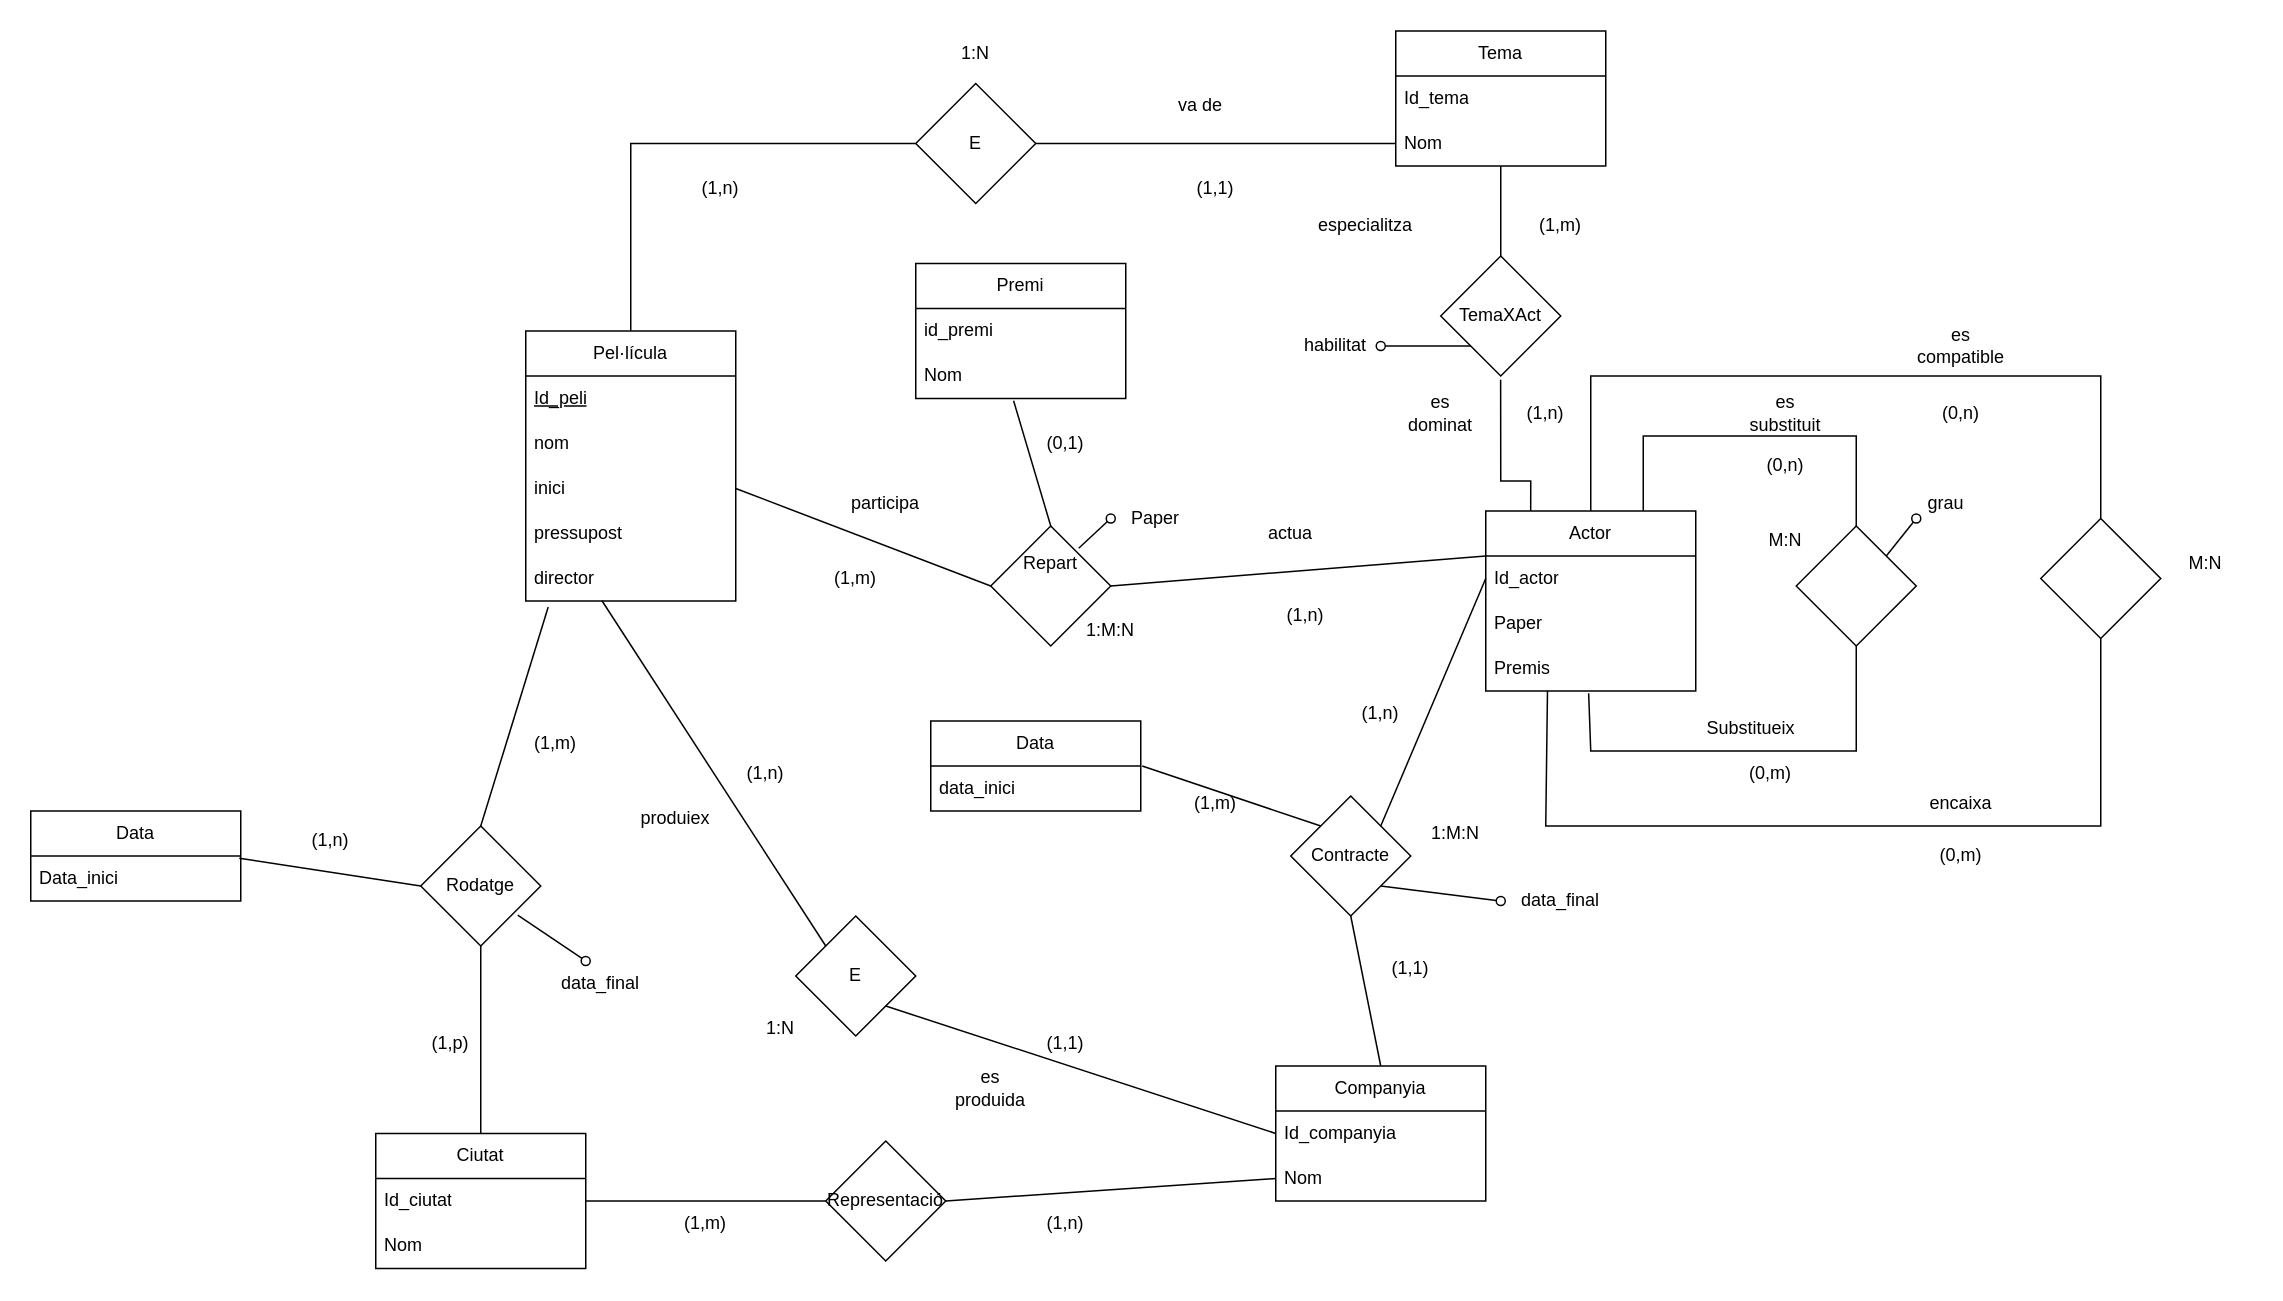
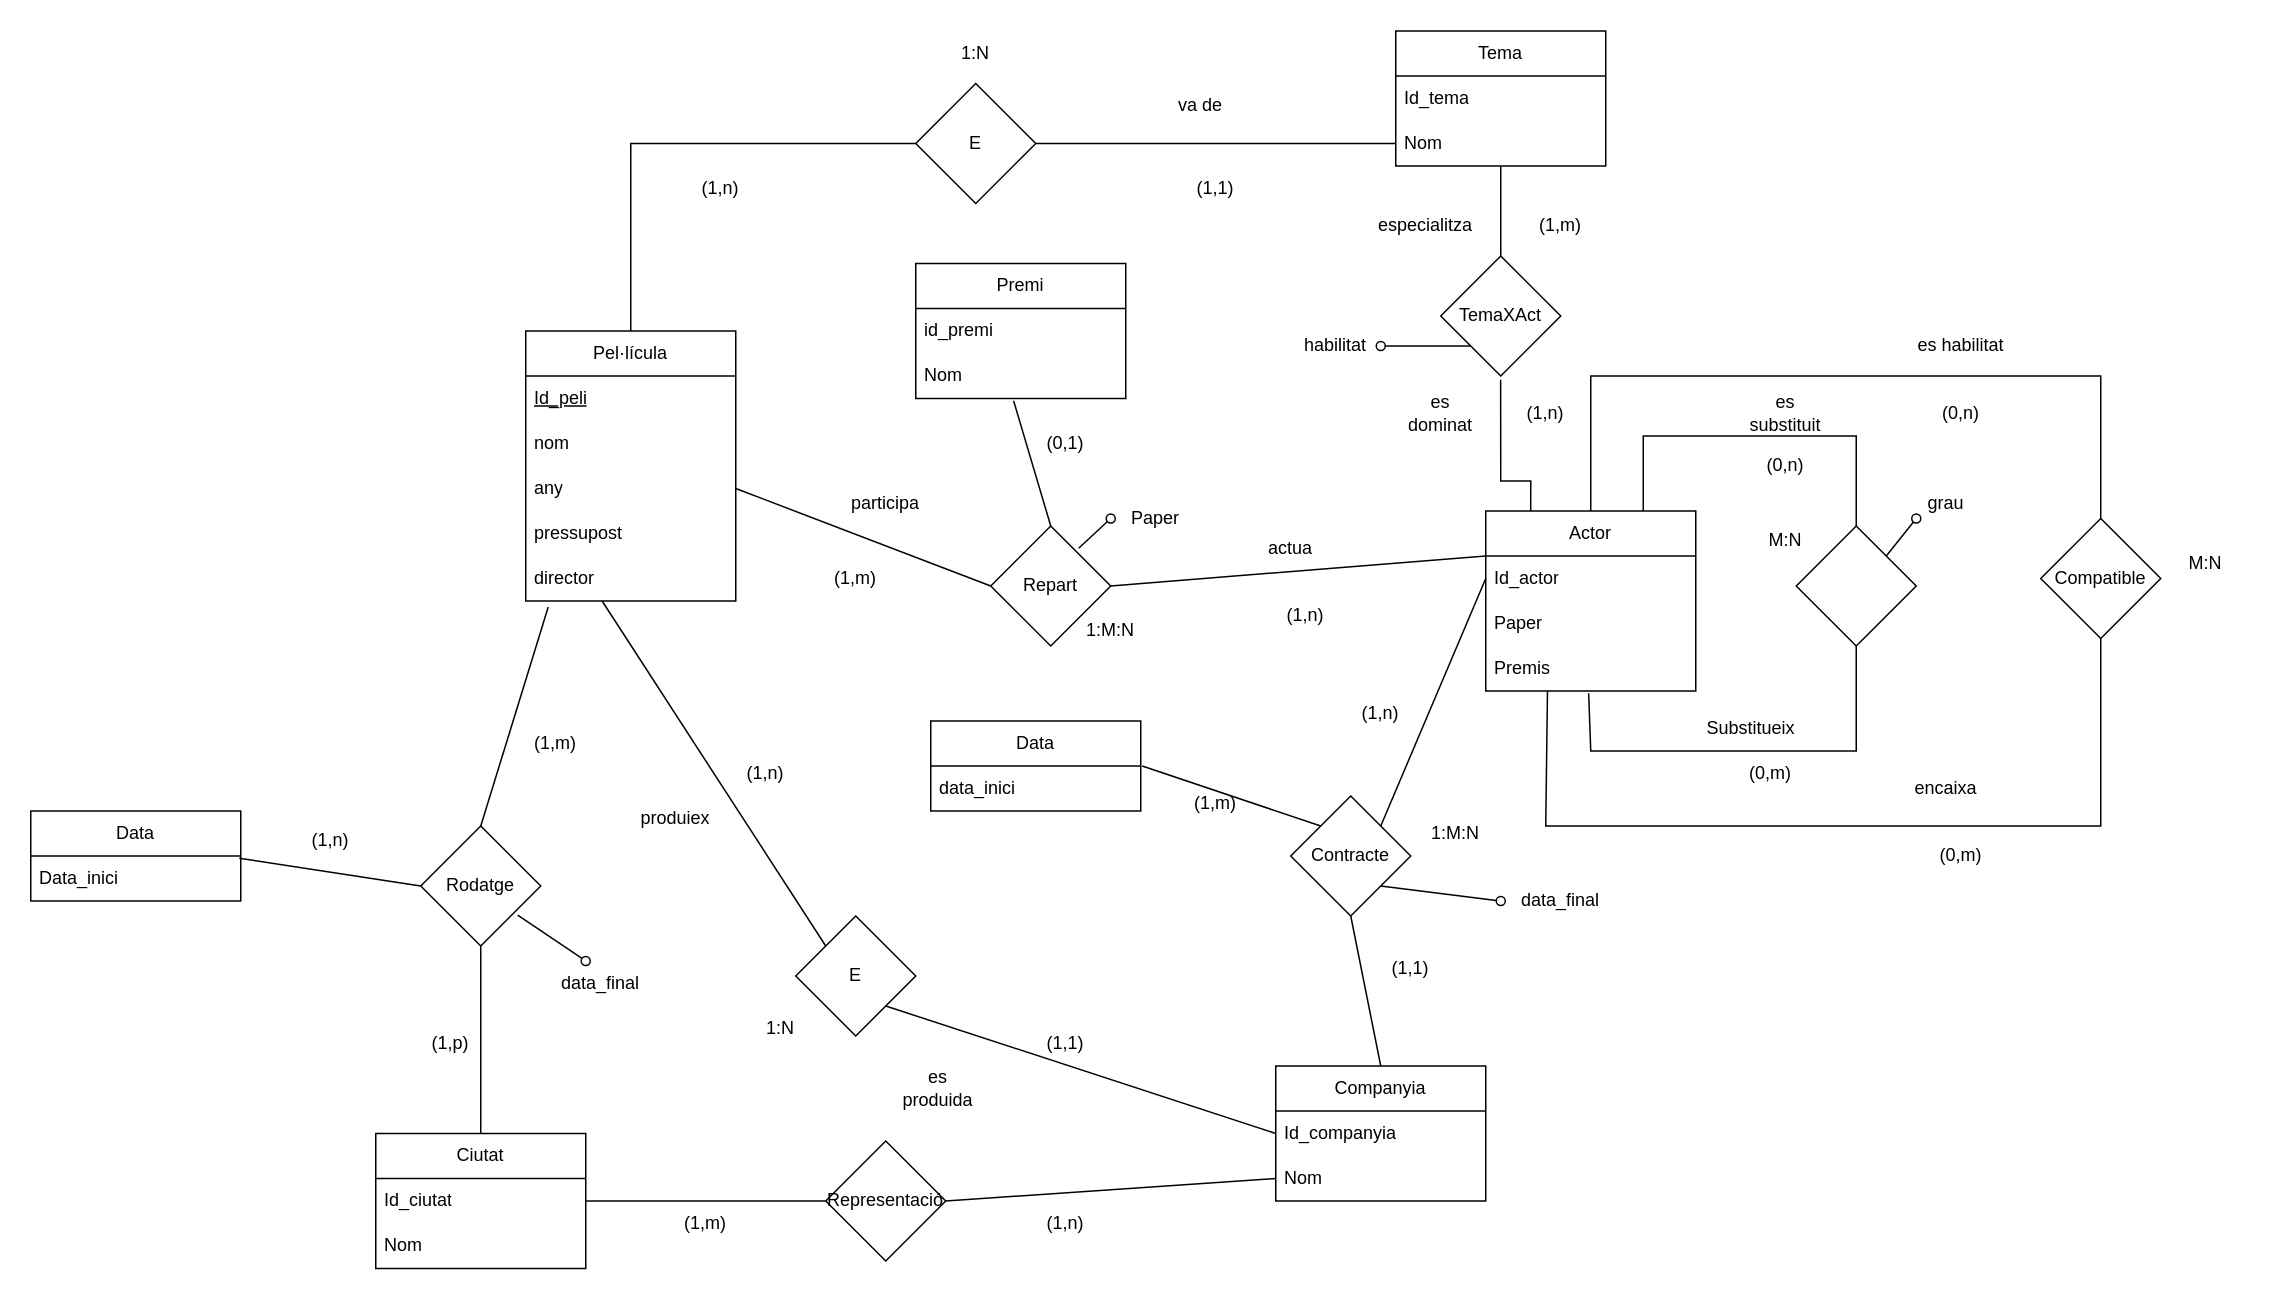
(1366, 226) -> (1426, 226)
(1961, 346) -> (1961, 346)
(553, 488) -> (550, 488)
(1291, 533) -> (1291, 548)
(1051, 563) -> (1051, 586)
none -> (2101, 578)
(1961, 803) -> (1946, 788)
(991, 1088) -> (938, 1088)
